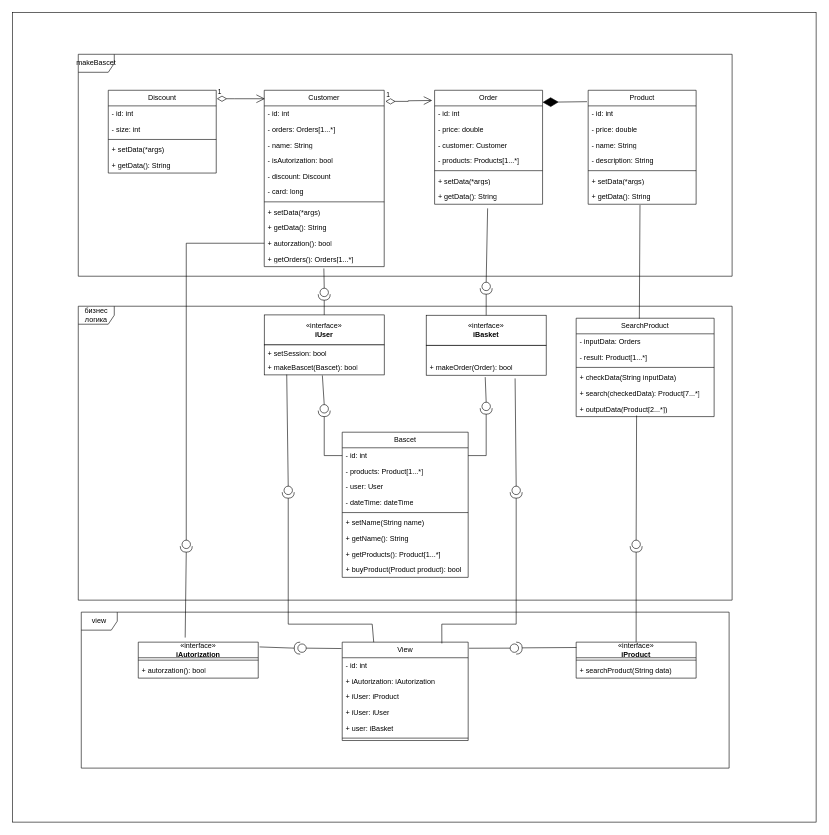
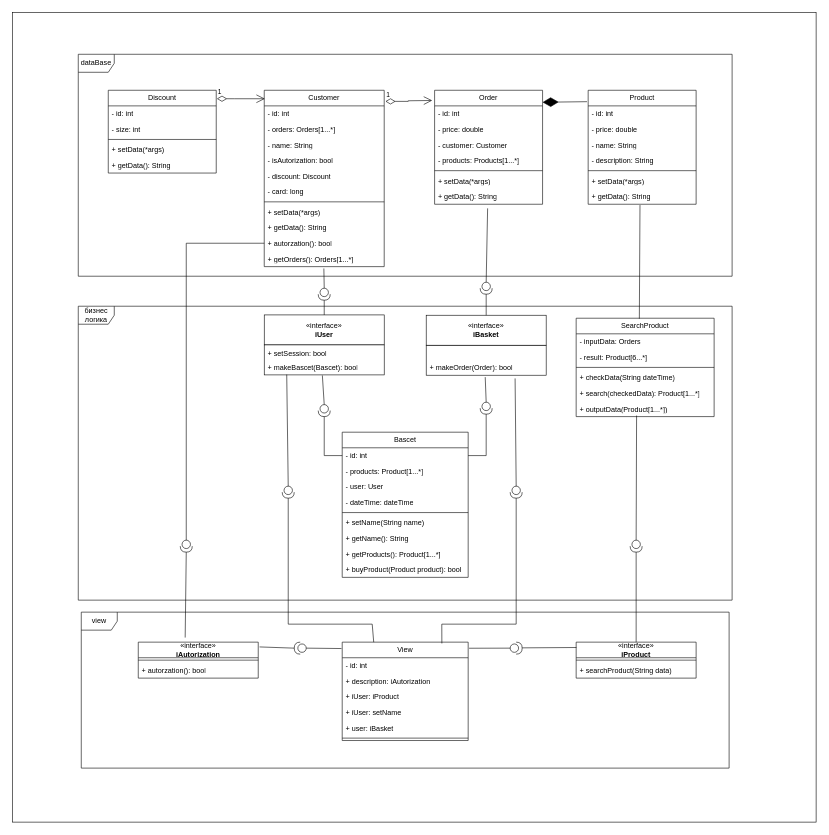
(96, 63) -> (96, 63)
(622, 358) -> (622, 358)
(635, 378) -> (633, 378)
(646, 398) -> (646, 398)
(633, 410) -> (633, 410)
(400, 682) -> (397, 682)
(370, 713) -> (375, 713)
